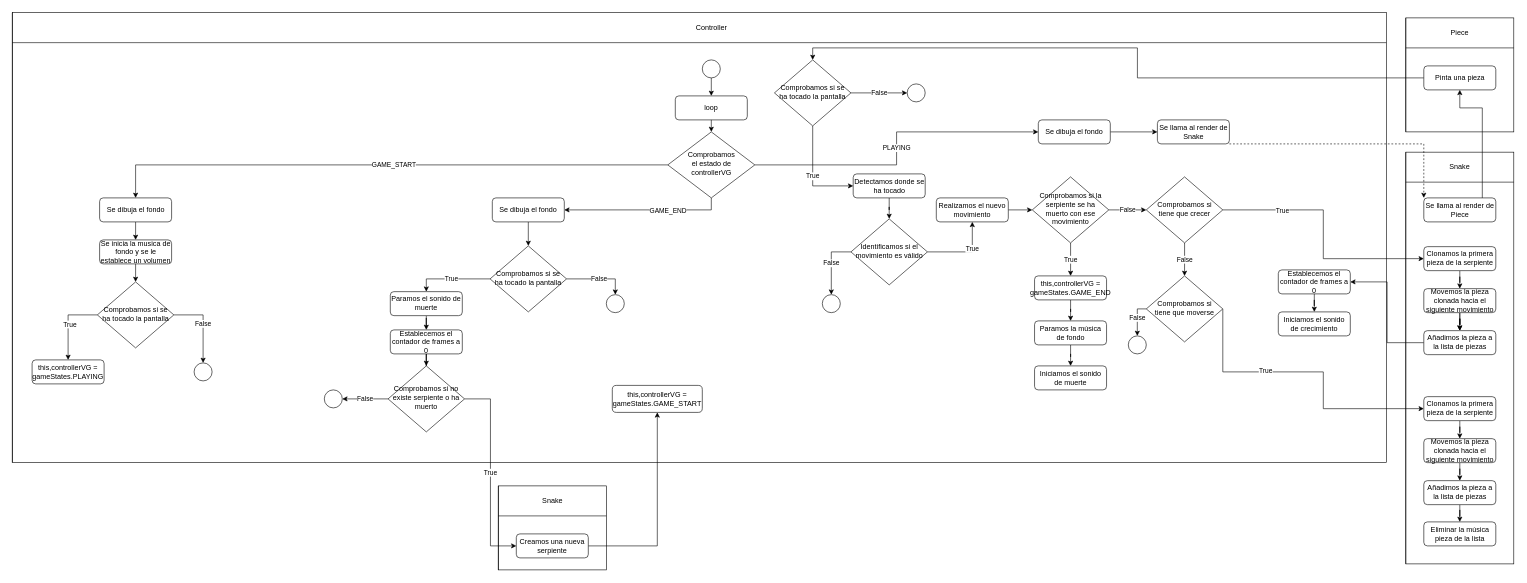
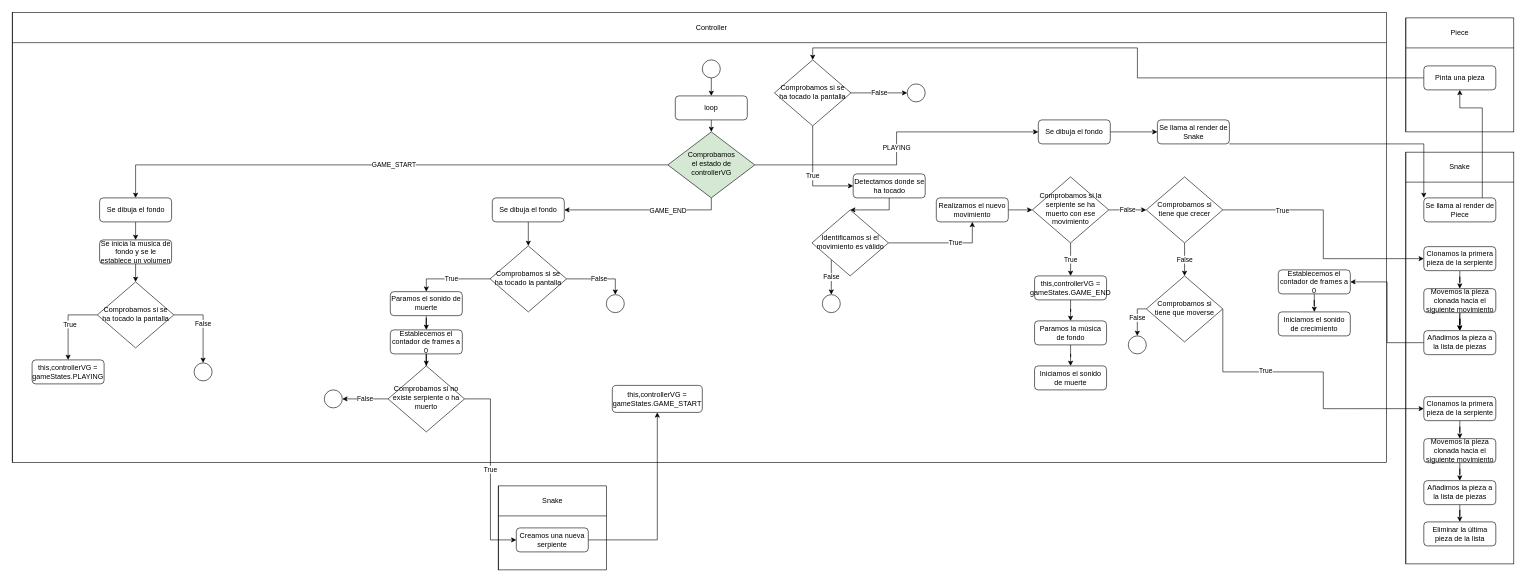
(1352, 144) -> (1352, 144)
(711, 165) -> (711, 165)
(889, 252) -> (850, 243)
(1460, 534) -> (1460, 534)
(552, 546) -> (552, 540)
